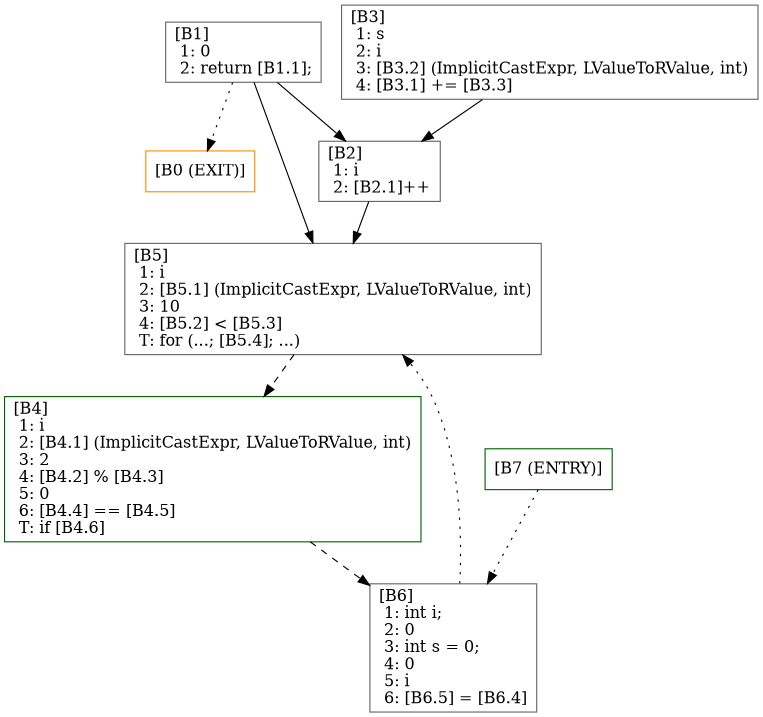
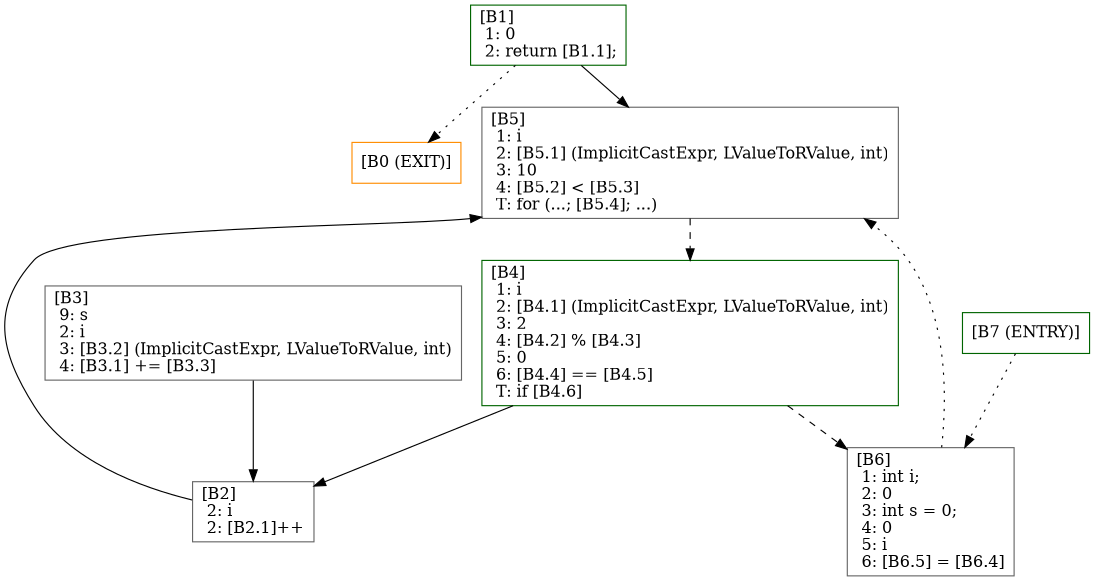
(368, 35) -> (72, 315)
(243, 52) -> (548, 35)
(307, 108) -> (419, 444)
(344, 171) -> (218, 511)
